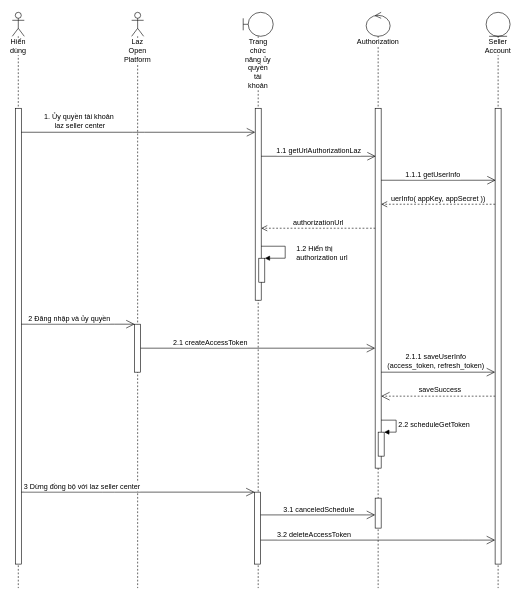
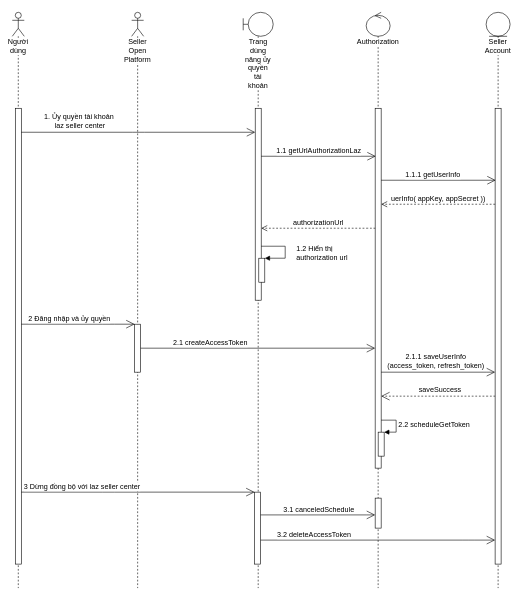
(18, 55) -> (18, 55)
(258, 60) -> (258, 60)
(138, 64) -> (138, 68)
